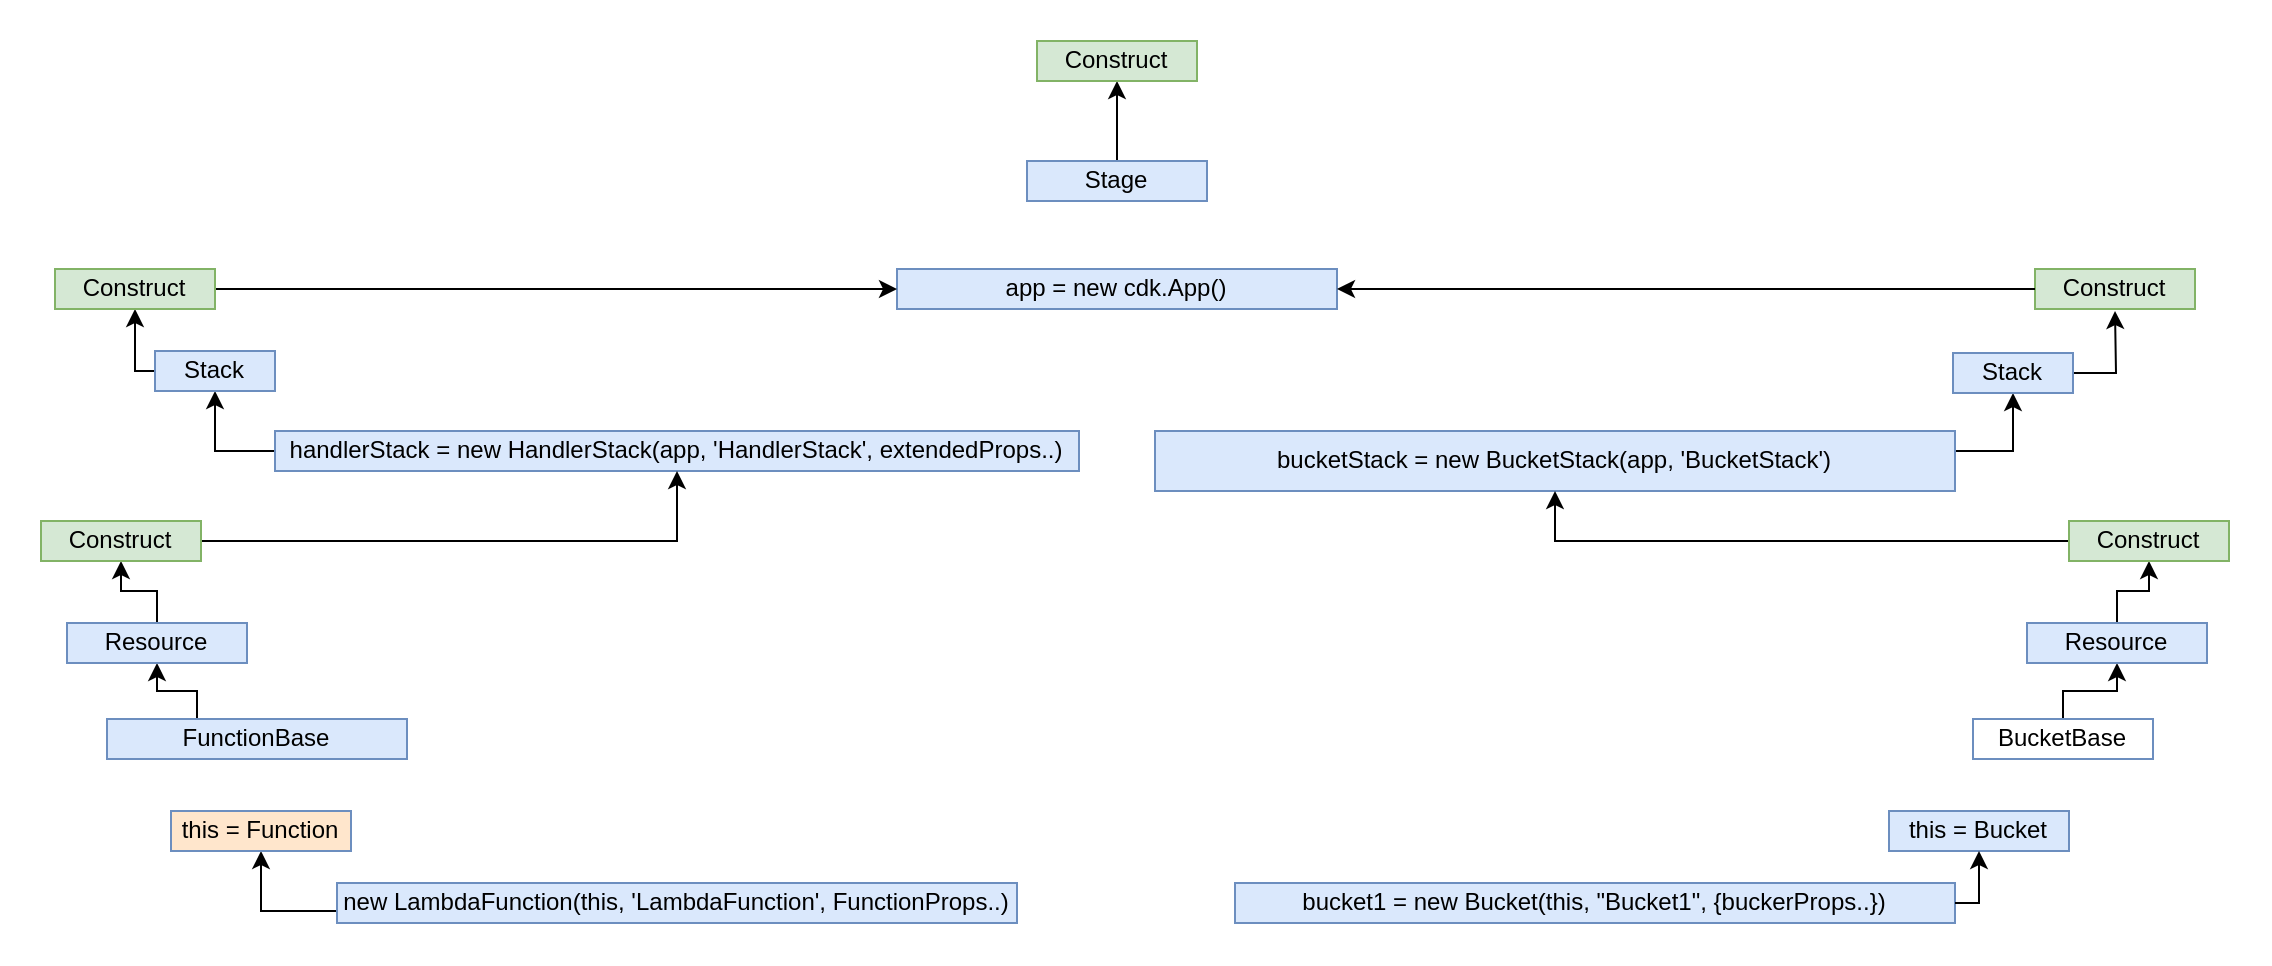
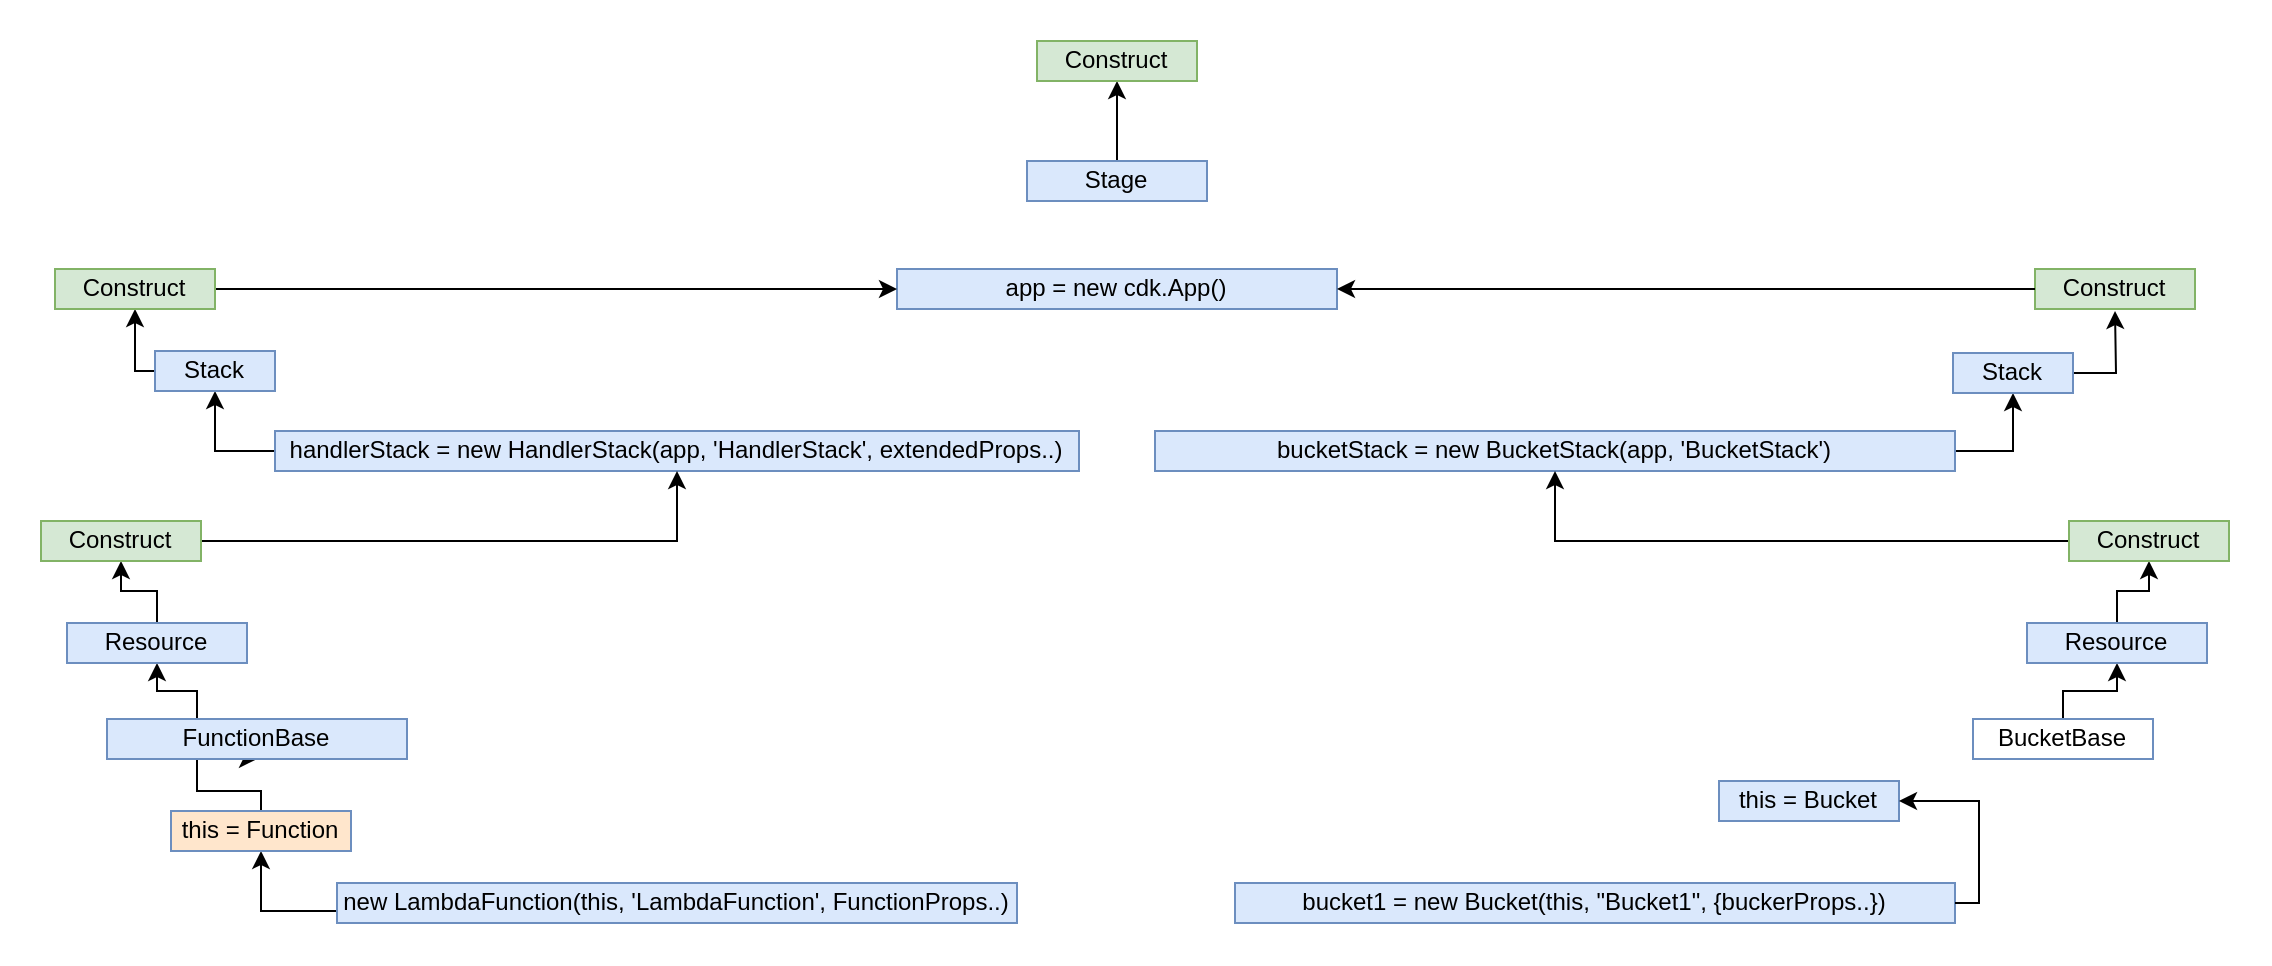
(1555, 461) -> (1555, 451)
none -> (222, 791)
(1979, 831) -> (1809, 801)
